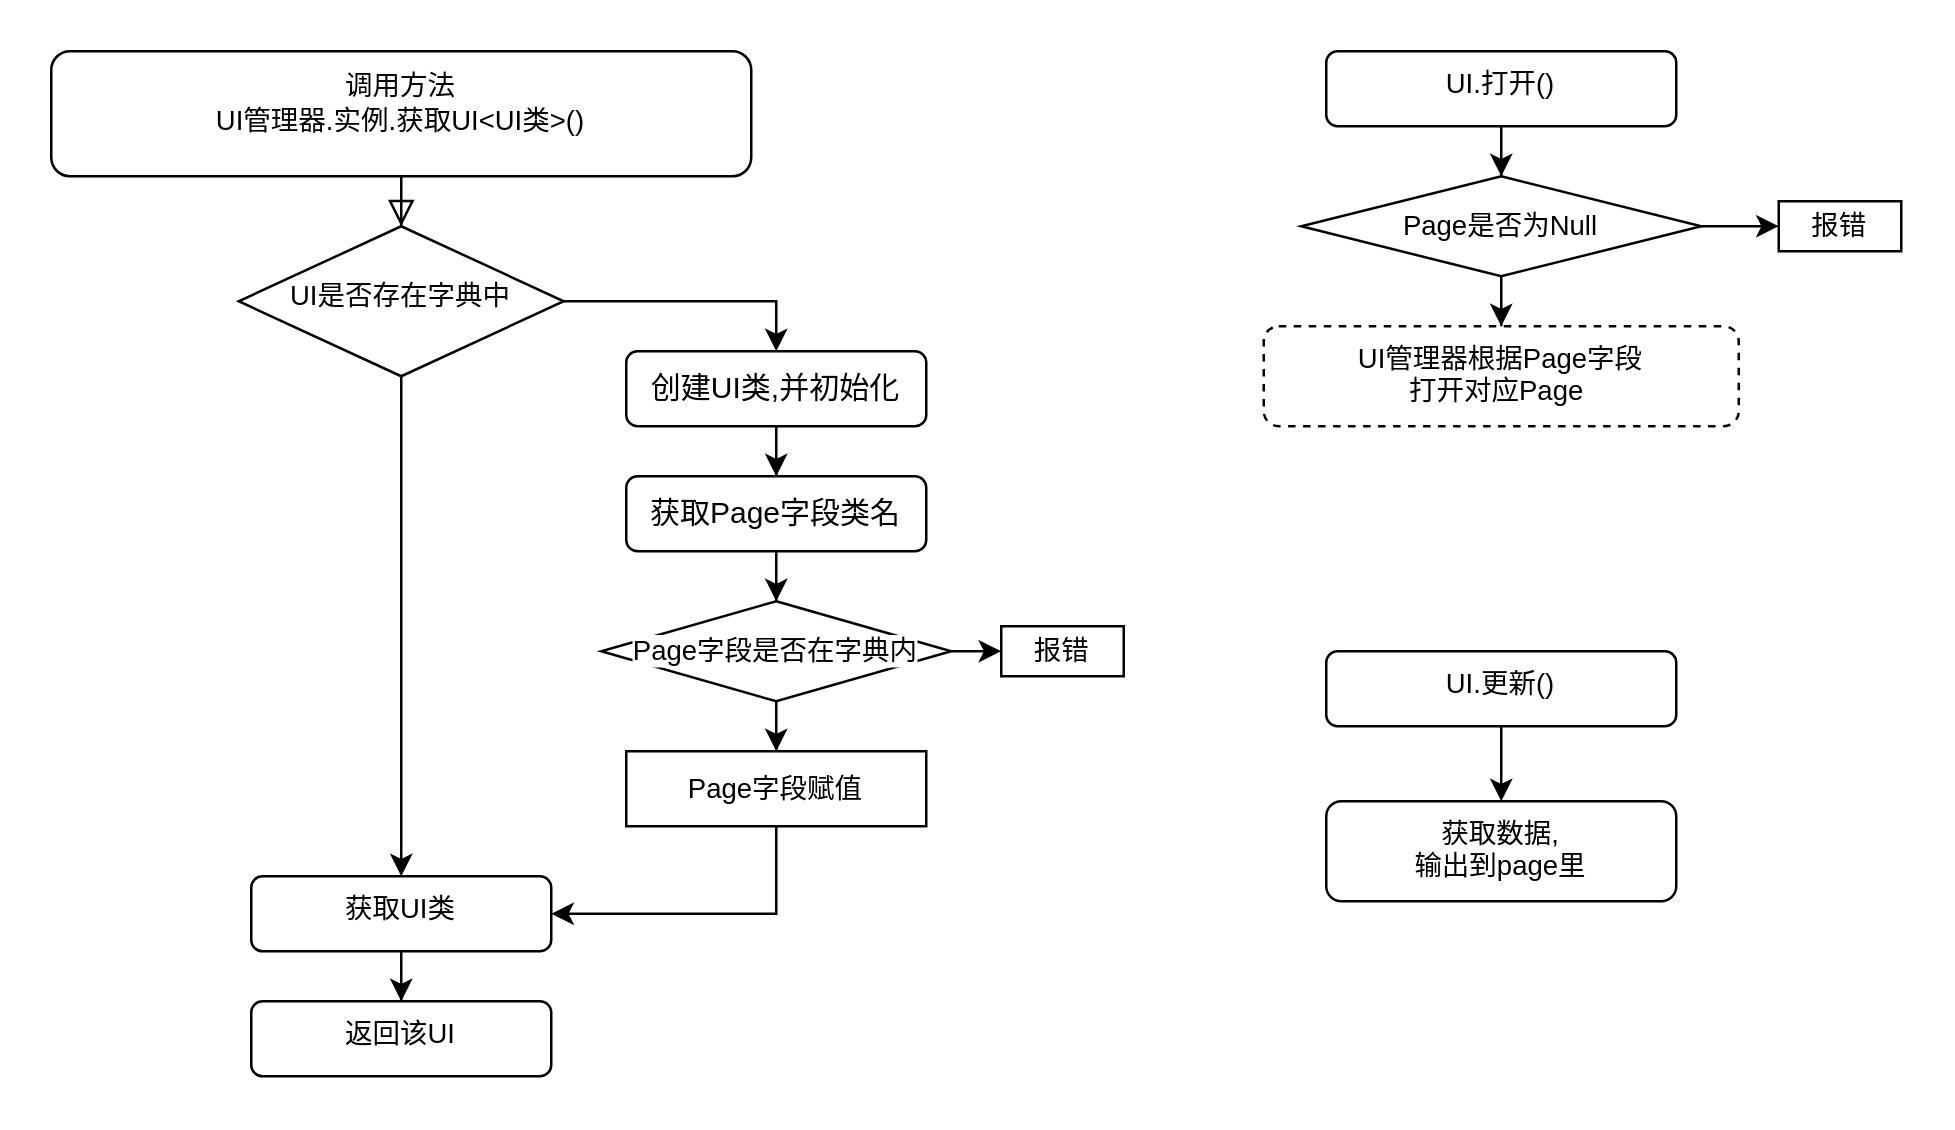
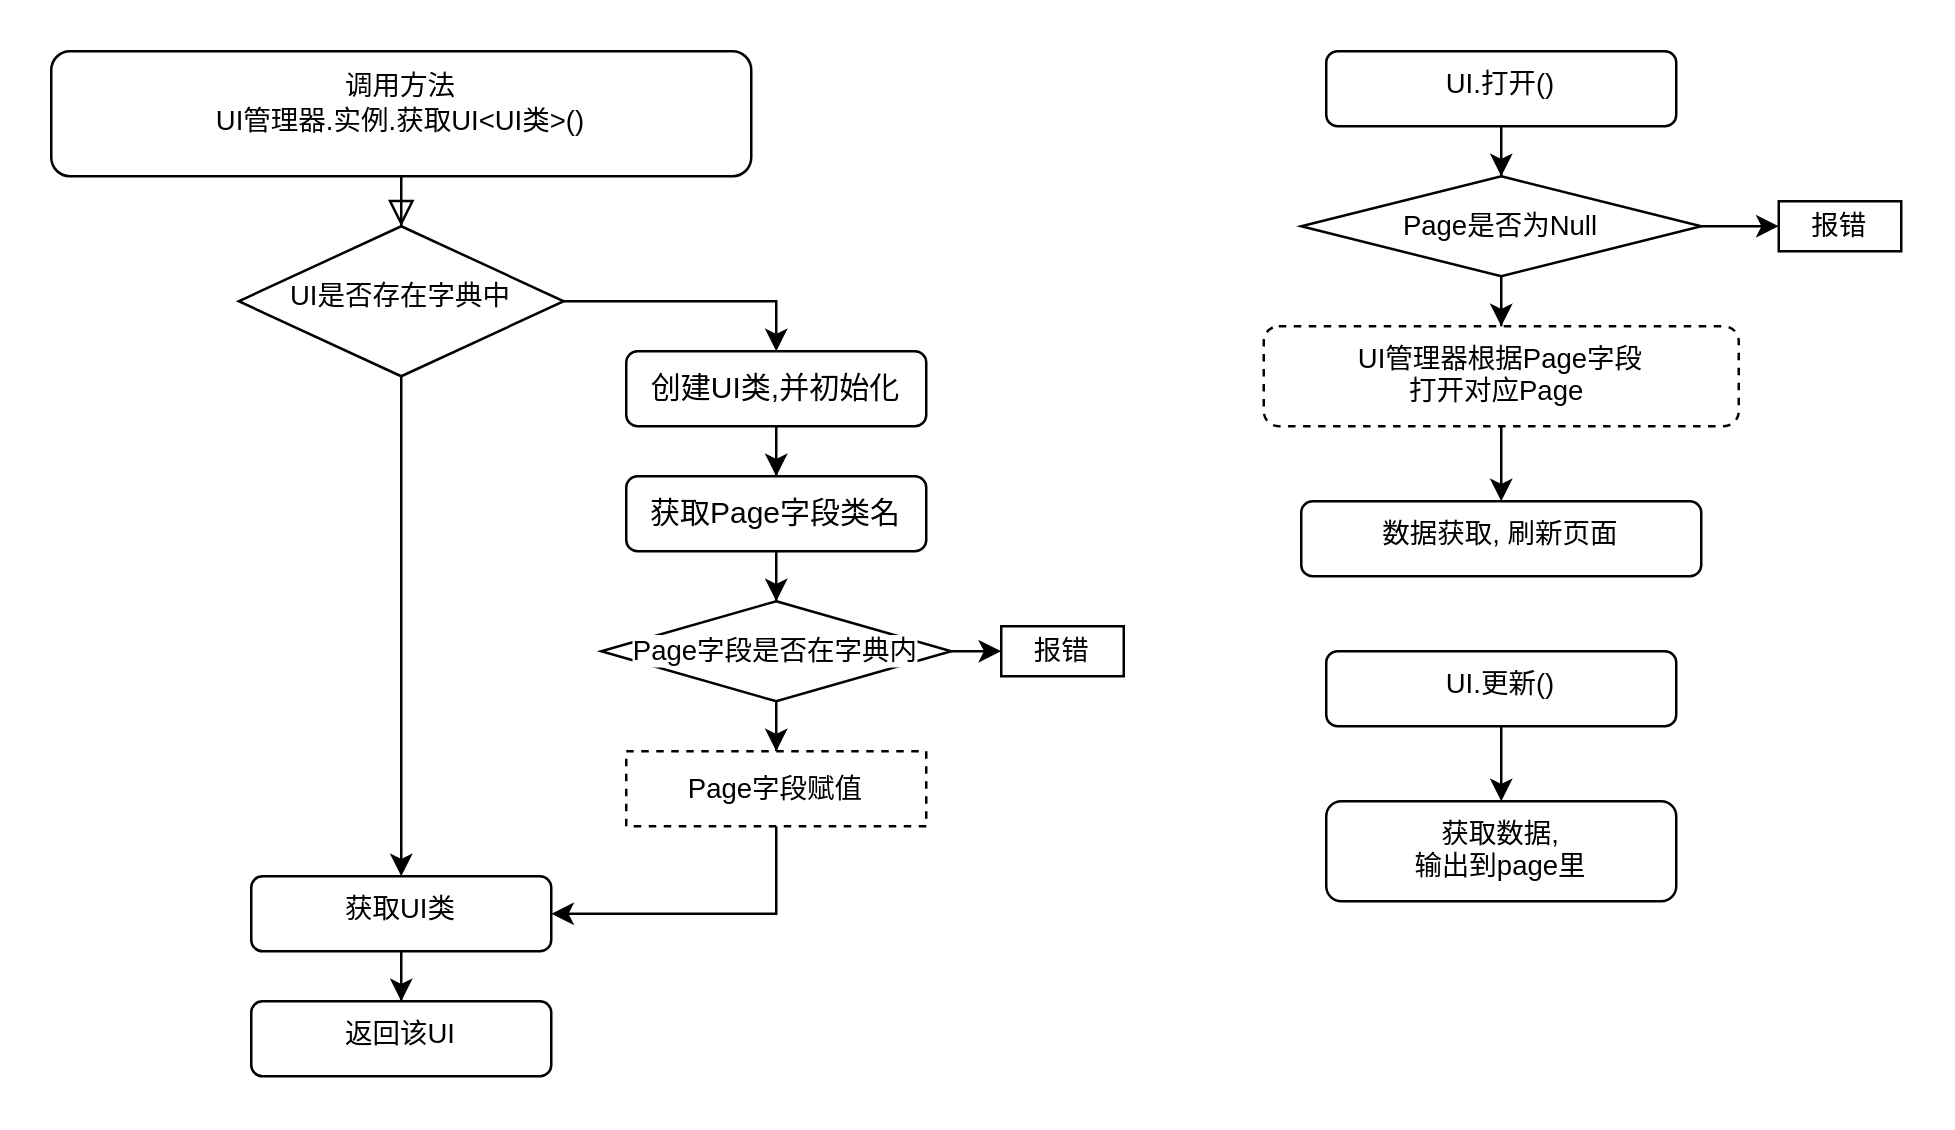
none -> (1501, 472)
none -> (1501, 539)
(776, 789) -> (776, 789)
